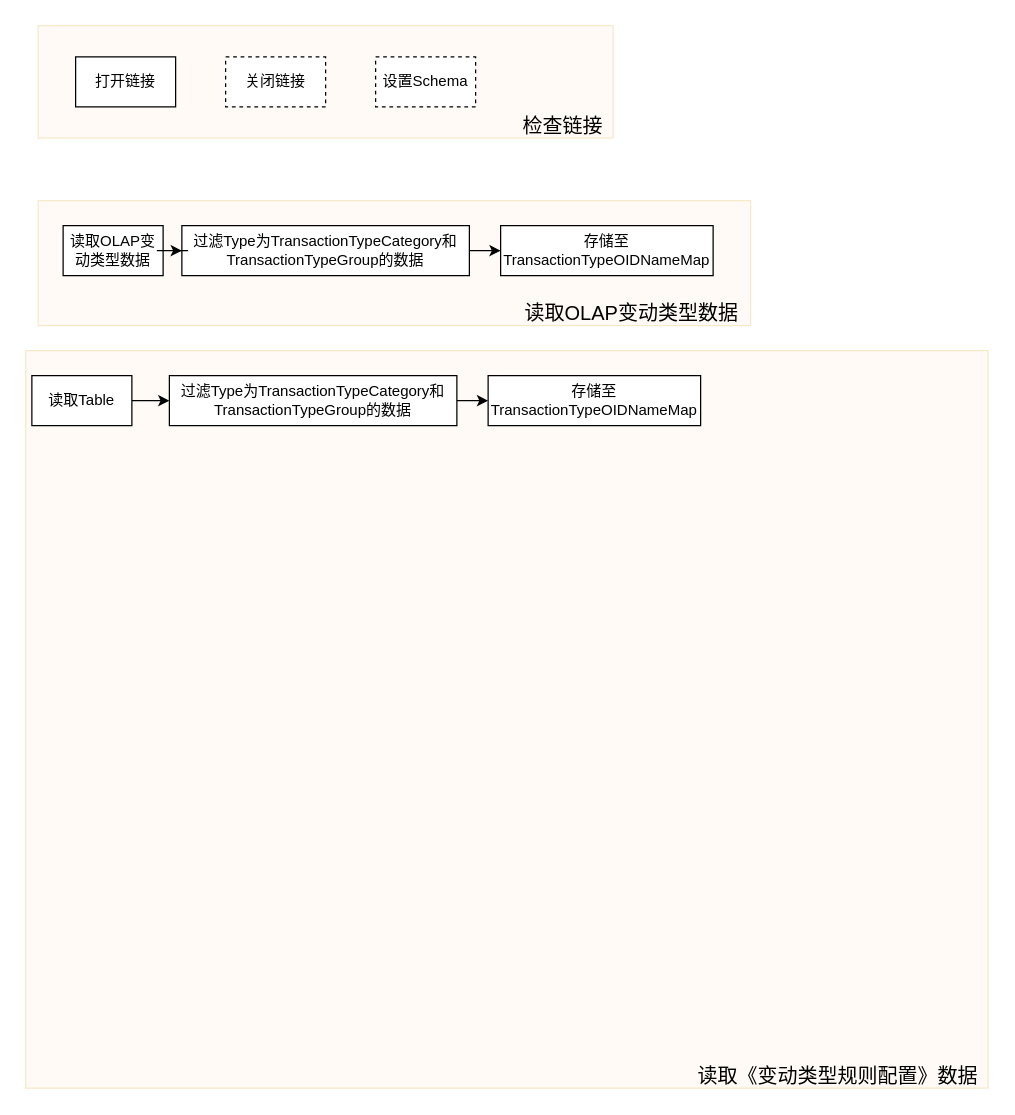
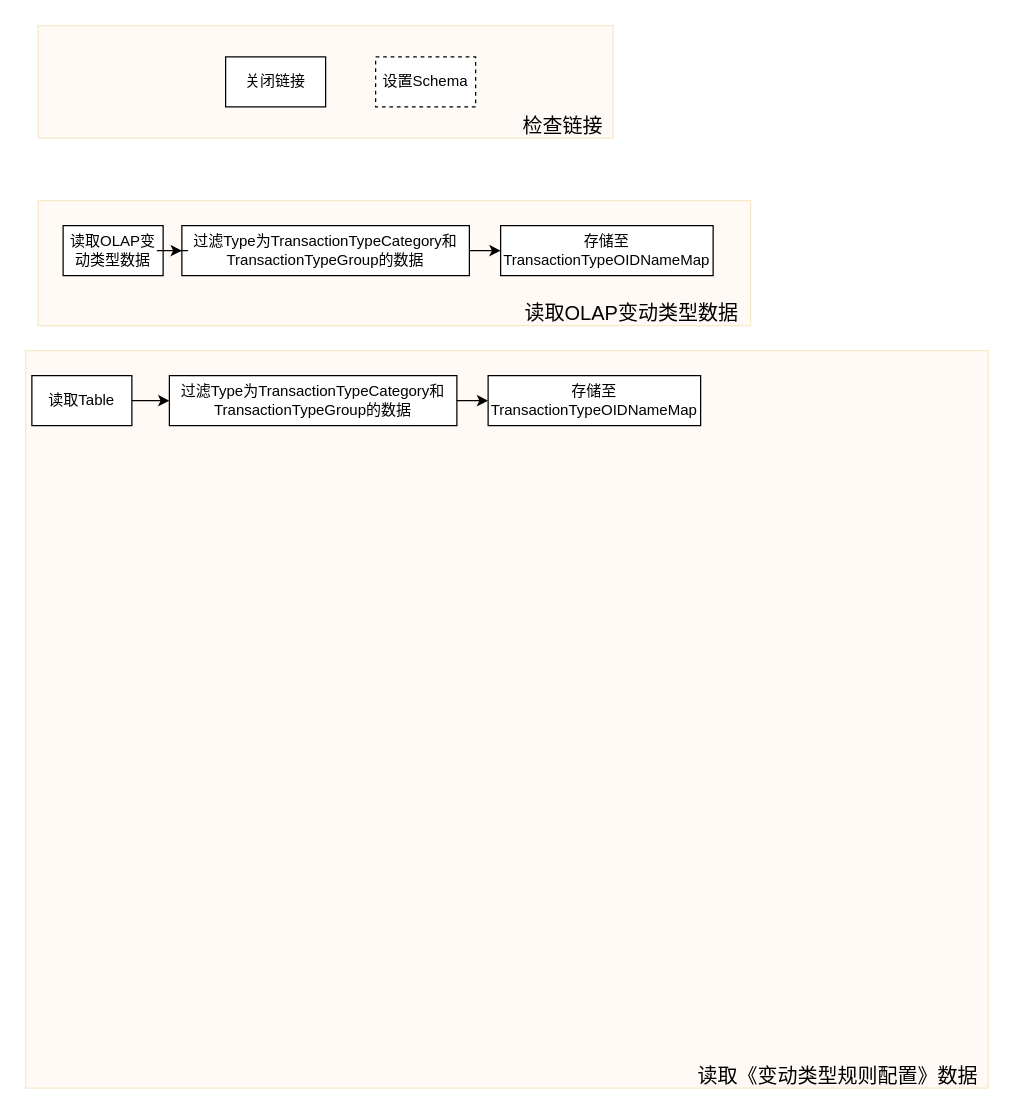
(126, 82) -> none
(276, 82) -> (276, 82)
